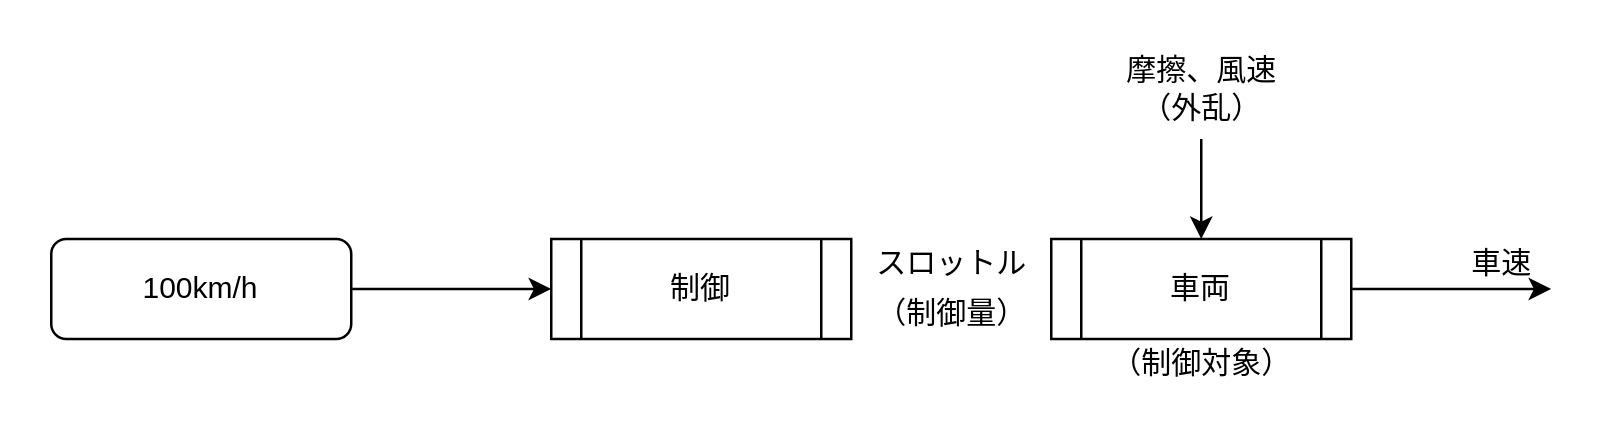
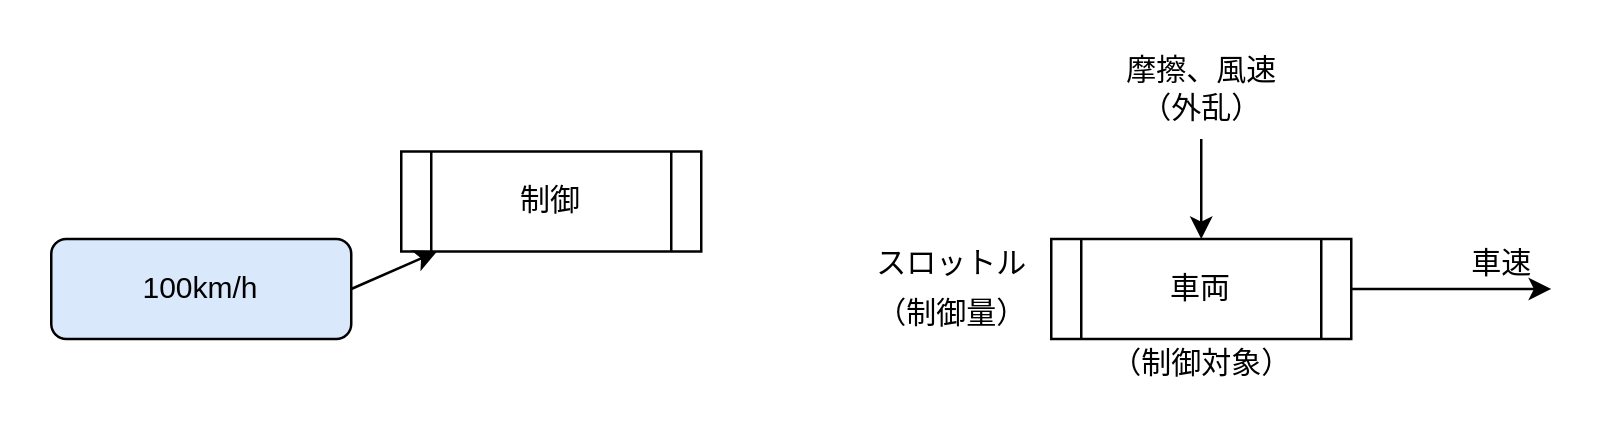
(201, 289) -> (201, 289)
(701, 289) -> (551, 201)
